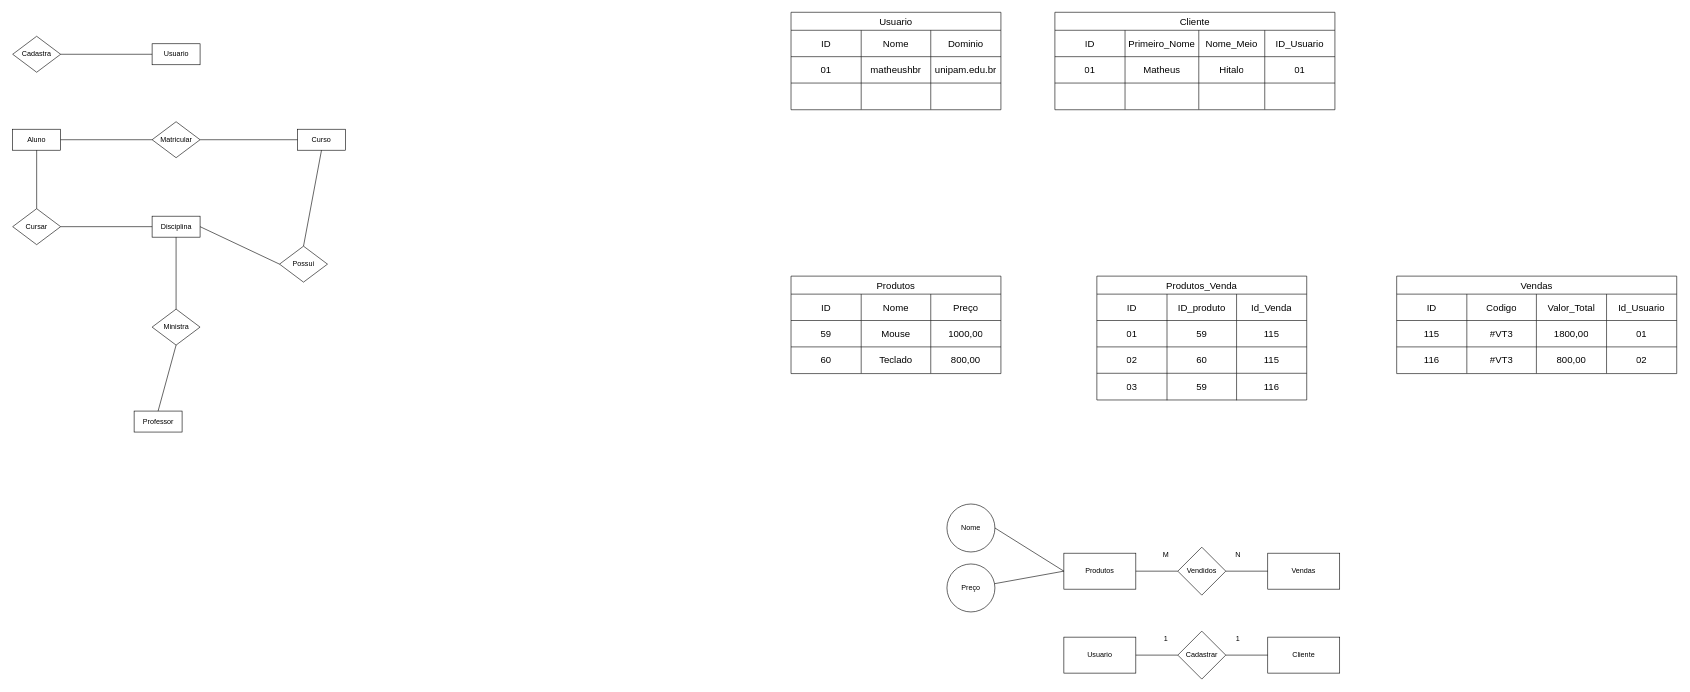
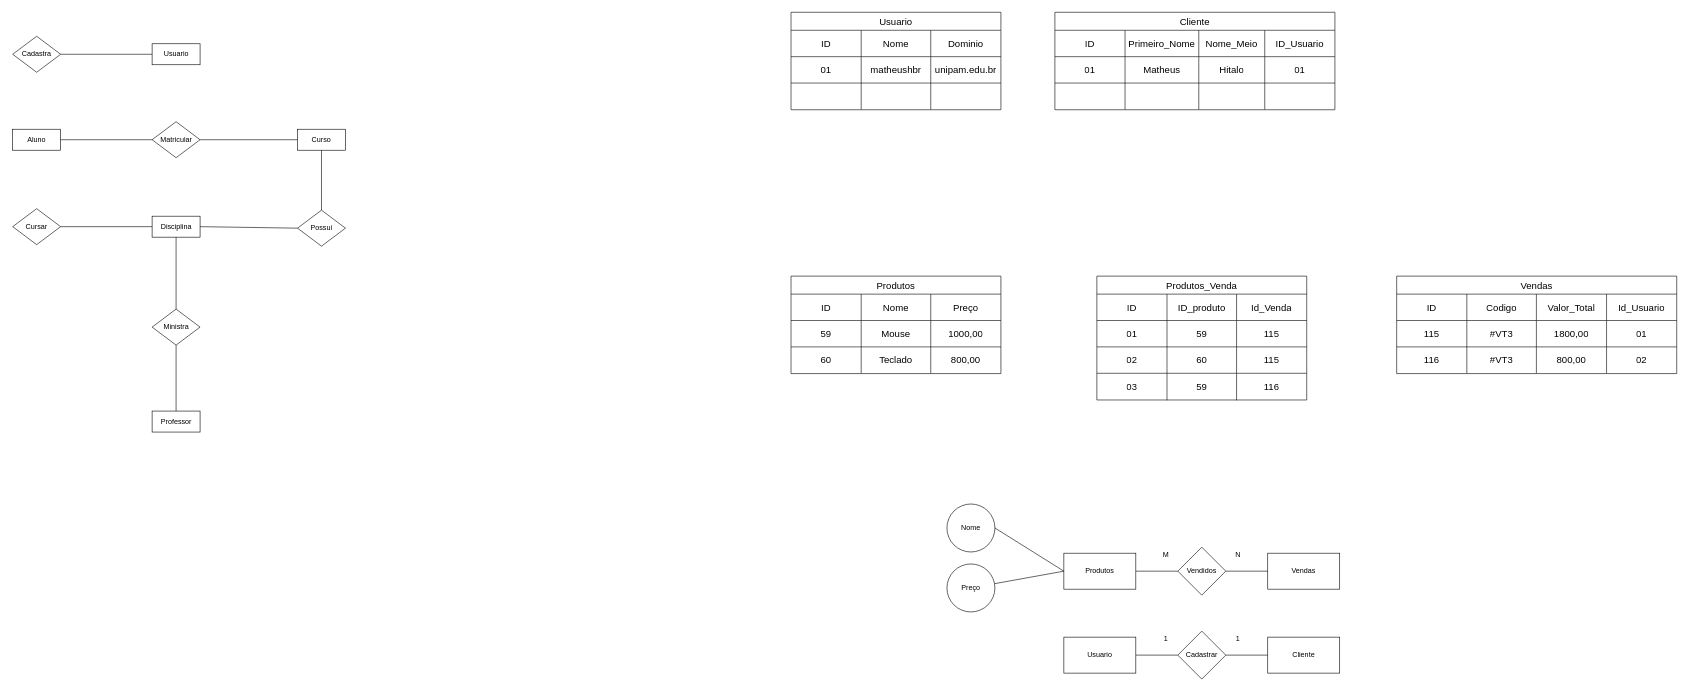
(36, 180) -> none
(303, 264) -> (321, 228)
(158, 422) -> (176, 422)
